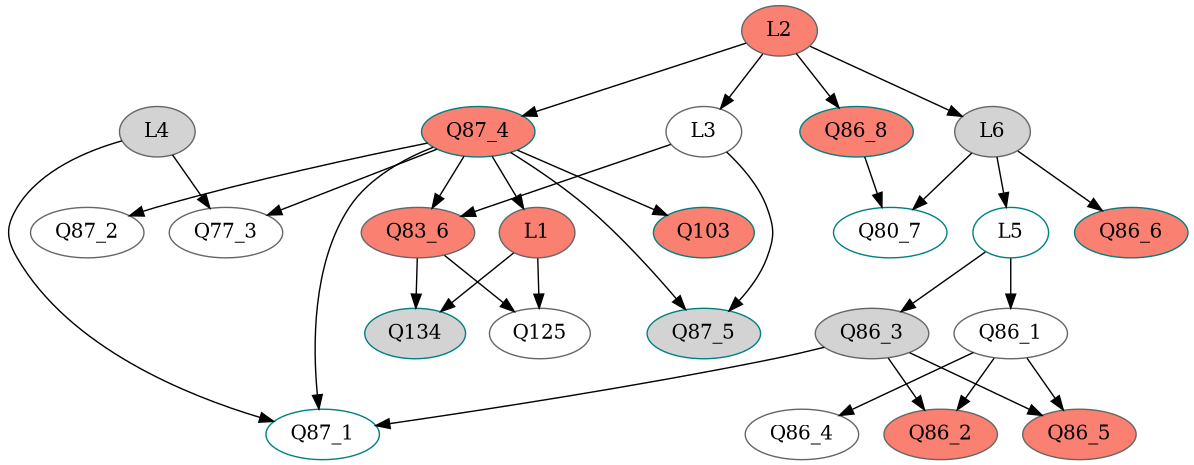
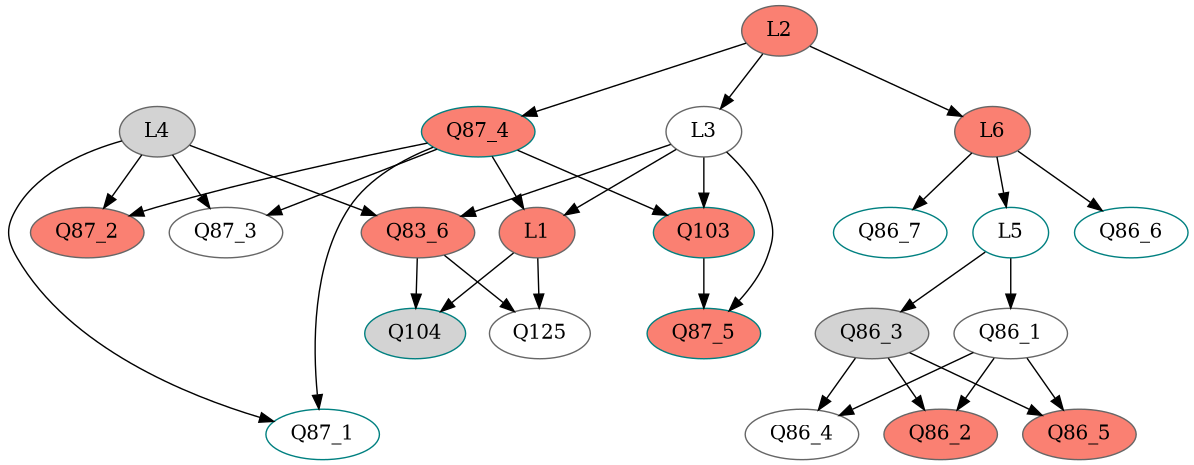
(857, 132) -> none
(993, 132) -> (993, 132)
none -> (704, 175)
none -> (127, 176)
(452, 176) -> (289, 183)
none -> (627, 179)
(600, 218) -> (704, 276)
(87, 233) -> (87, 233)
(226, 233) -> (226, 233)
(890, 233) -> (890, 233)
(1131, 233) -> (1131, 233)
(415, 334) -> (415, 334)
(704, 334) -> (704, 334)
(608, 389) -> (841, 378)
